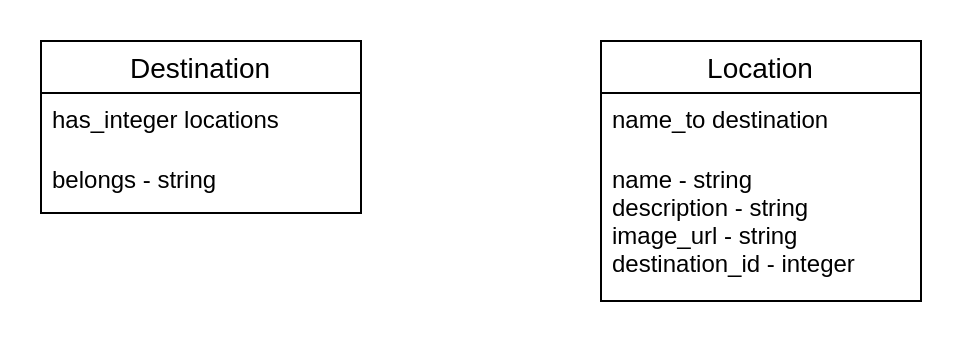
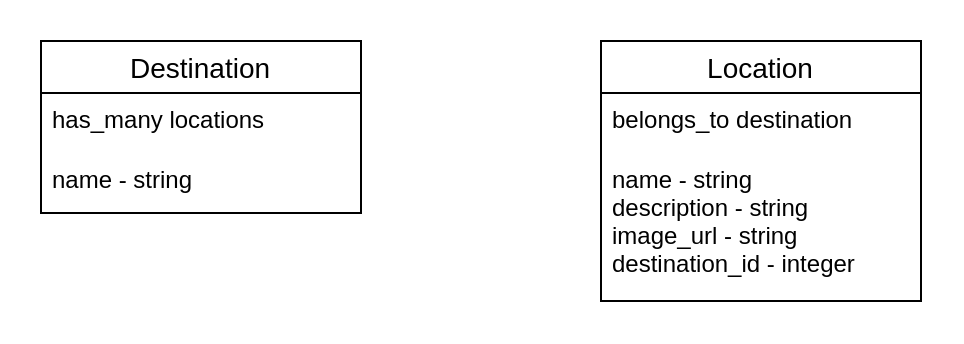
(181, 120) -> (164, 120)
(730, 120) -> (747, 120)
(147, 180) -> (130, 180)
